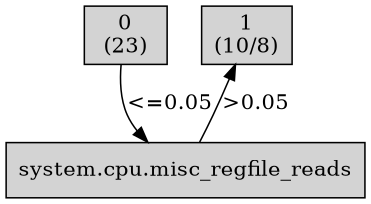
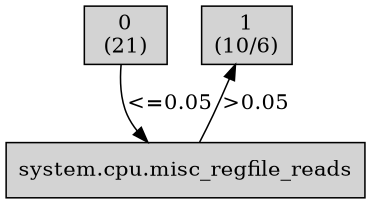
(126, 35) -> (126, 35)
(247, 35) -> (247, 35)
